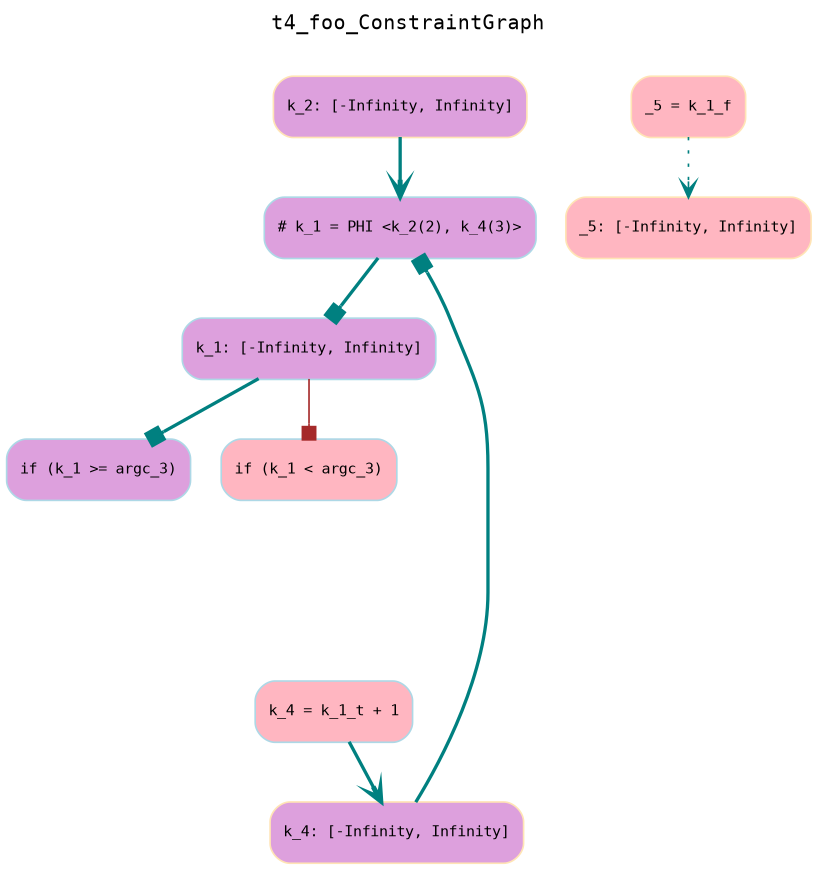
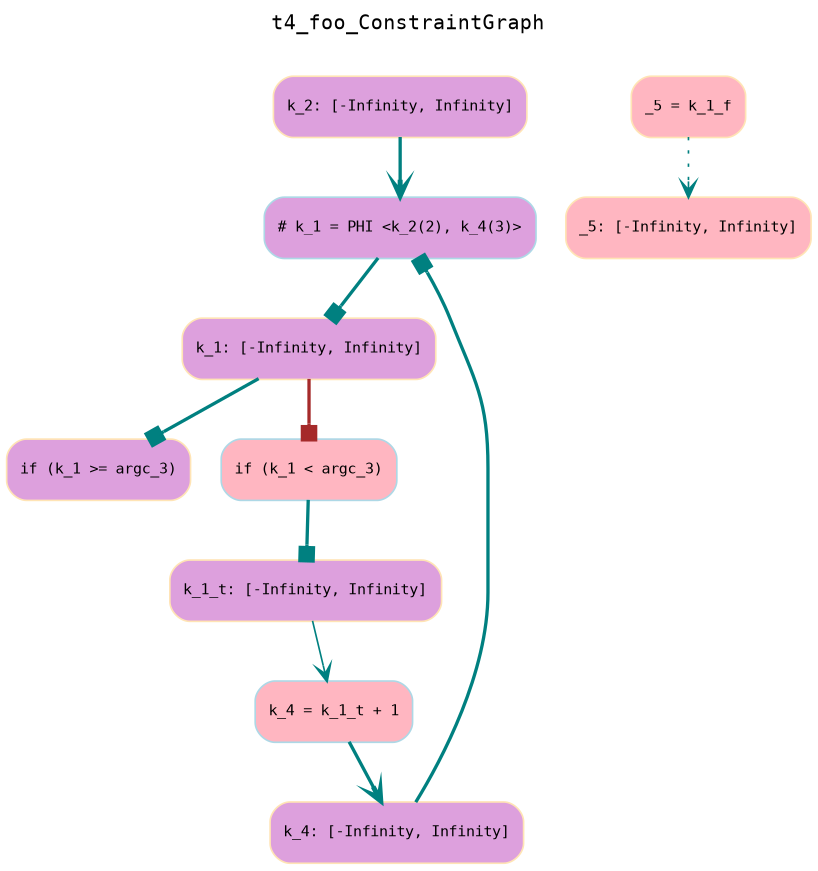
(309, 349) -> (309, 349)
(309, 401) -> (309, 401)
(99, 470) -> (99, 470)
none -> (306, 591)
